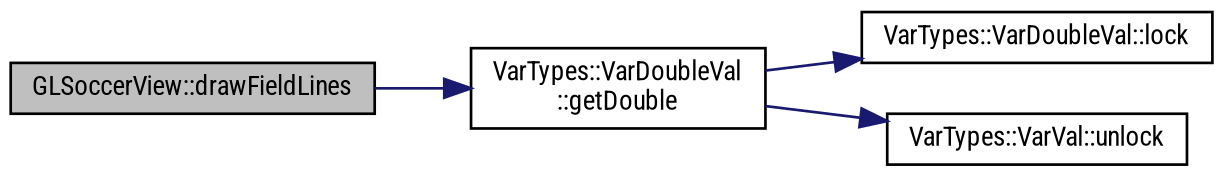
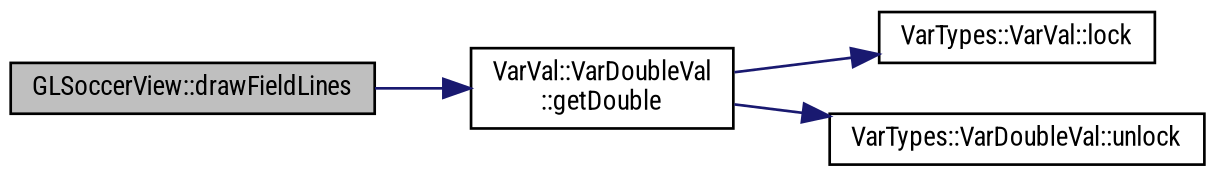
(1037, 37) -> (1017, 37)
(618, 88) -> (602, 88)
(1037, 139) -> (1017, 139)
